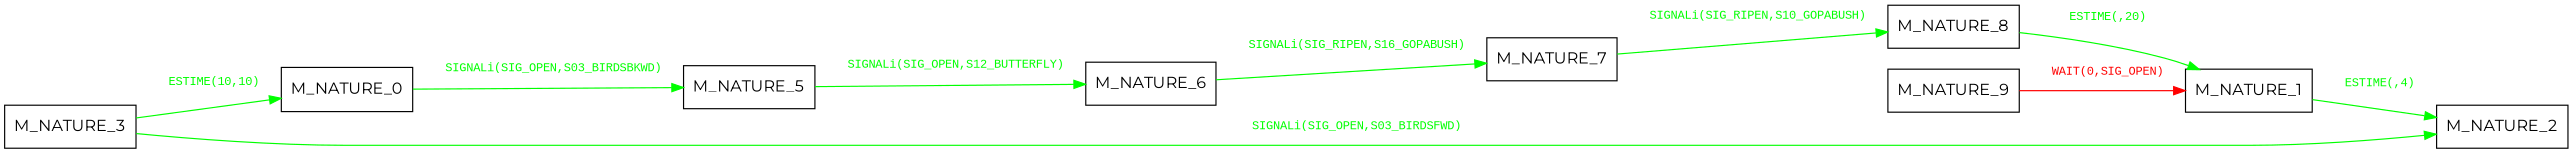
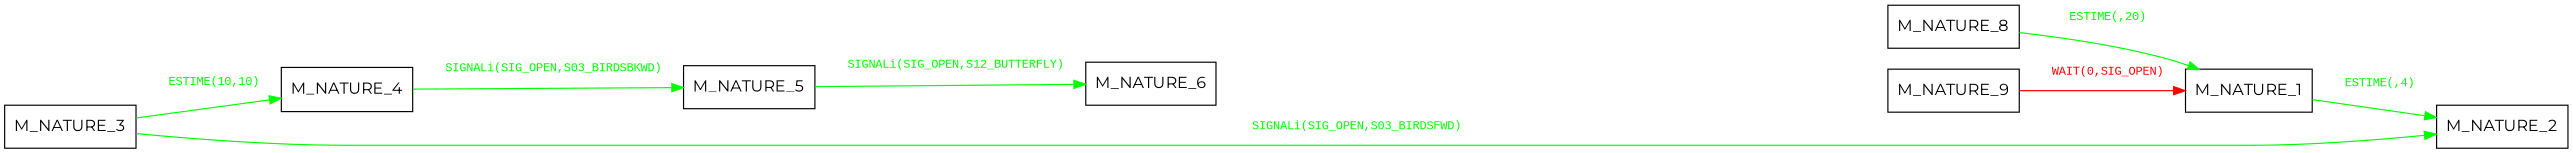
(1552, 59) -> none
(347, 90) -> (347, 90)
